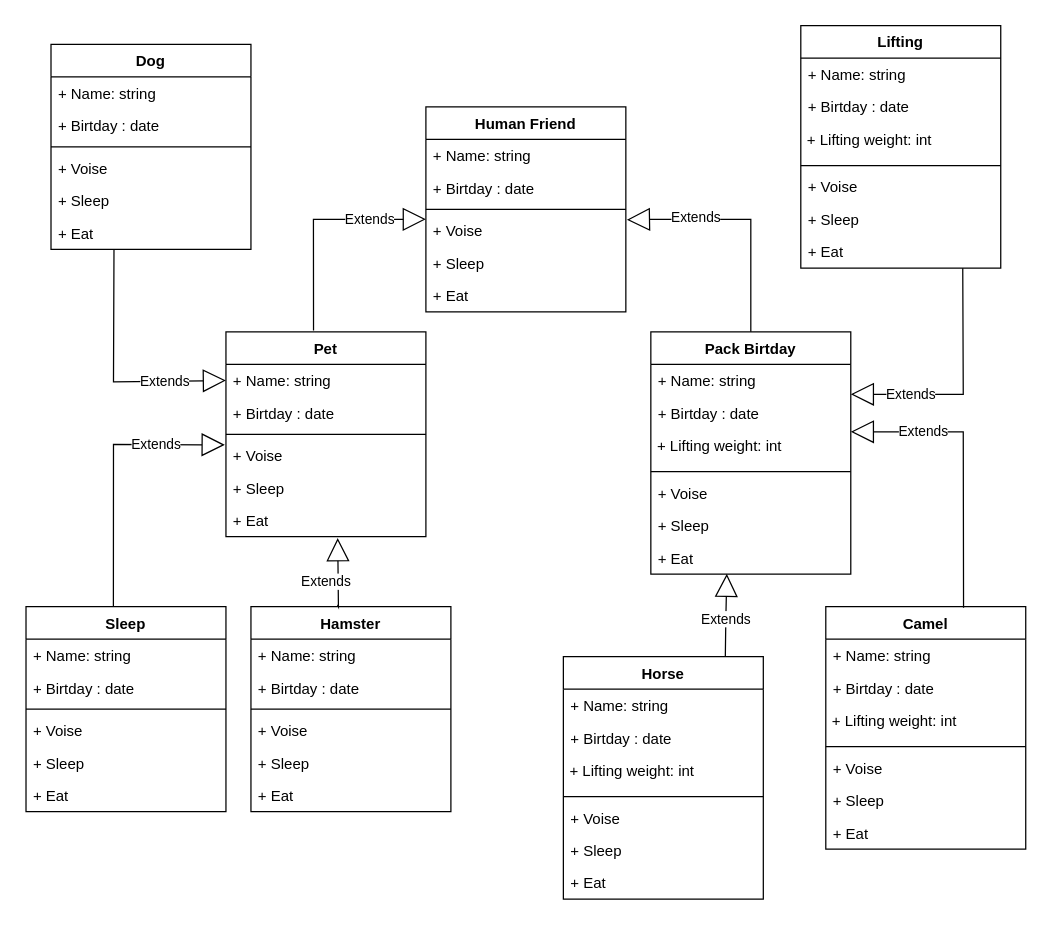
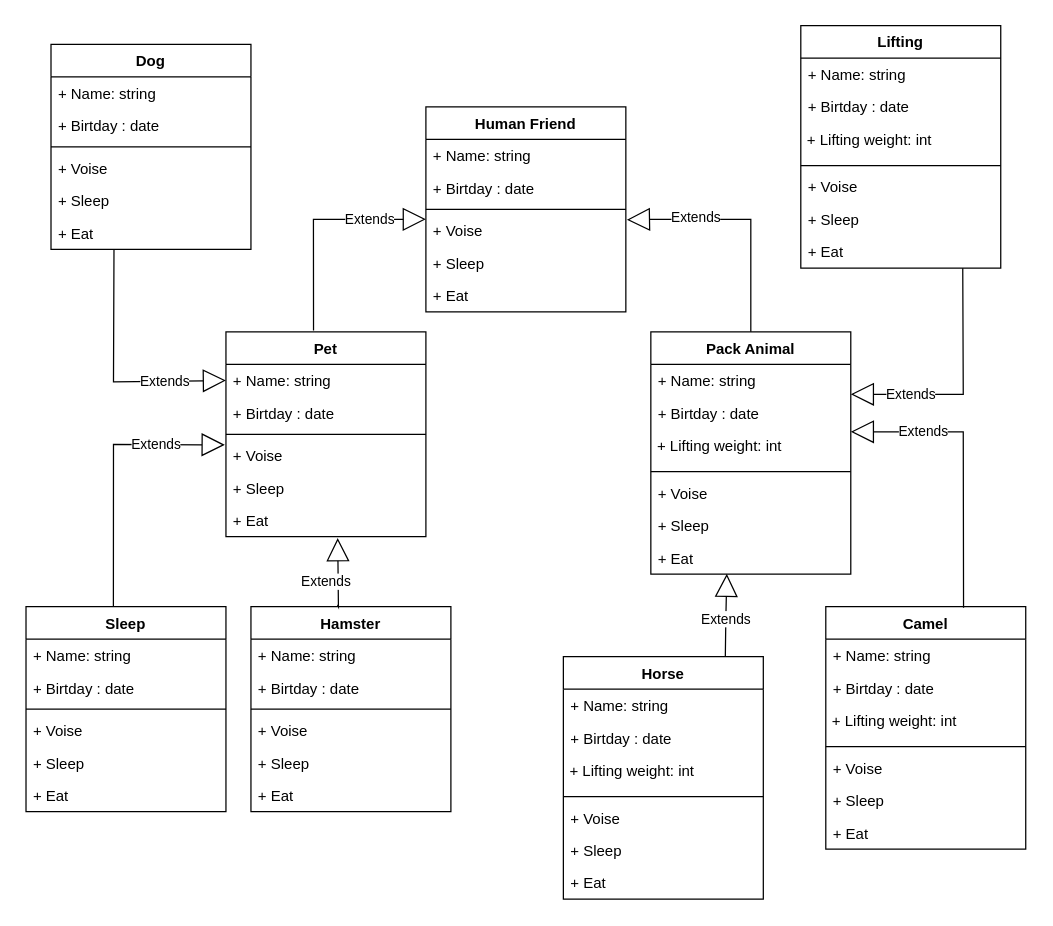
(750, 349) -> (750, 349)
